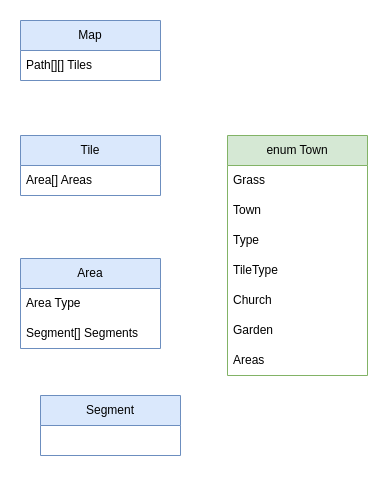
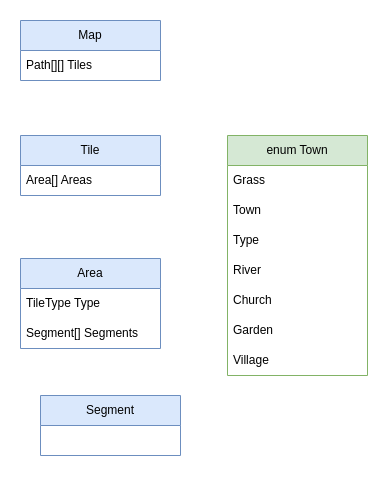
(257, 271) -> (249, 271)
(55, 304) -> (66, 304)
(250, 361) -> (252, 361)
